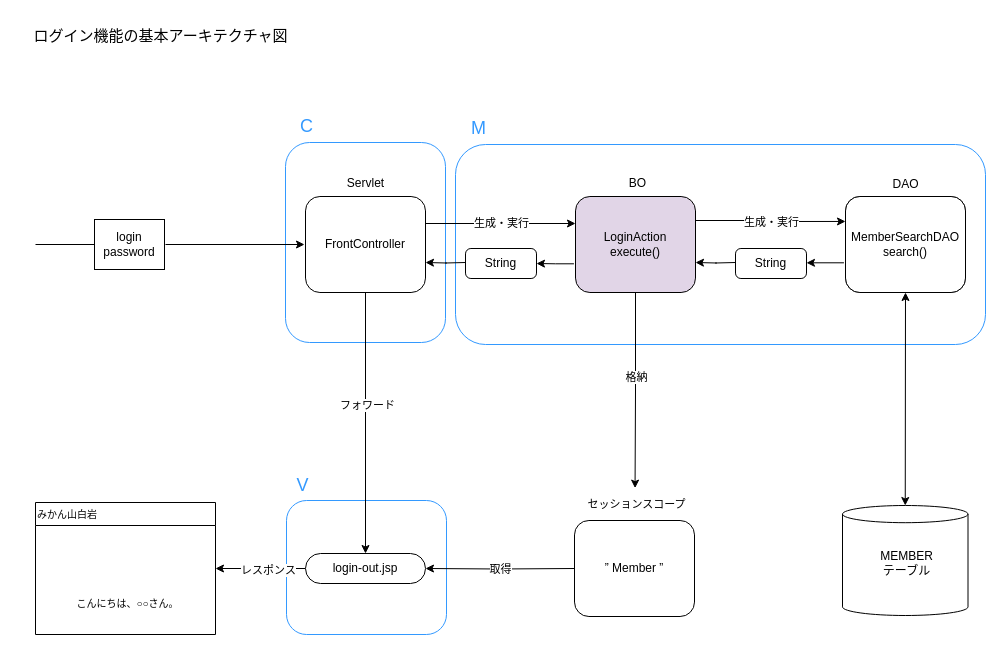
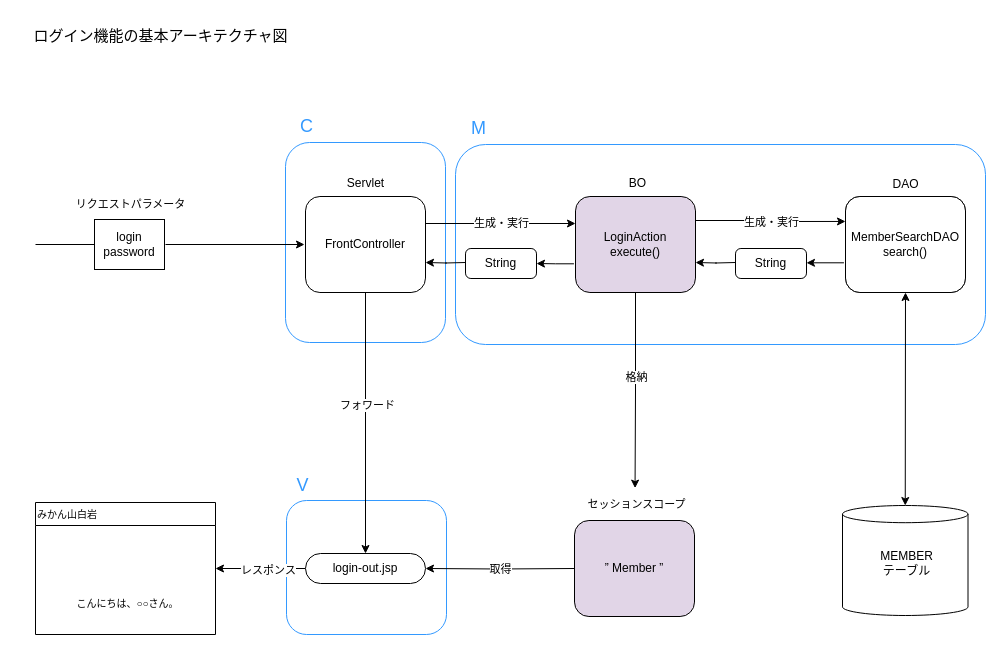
none -> (131, 205)
(635, 569) -> (635, 569)
